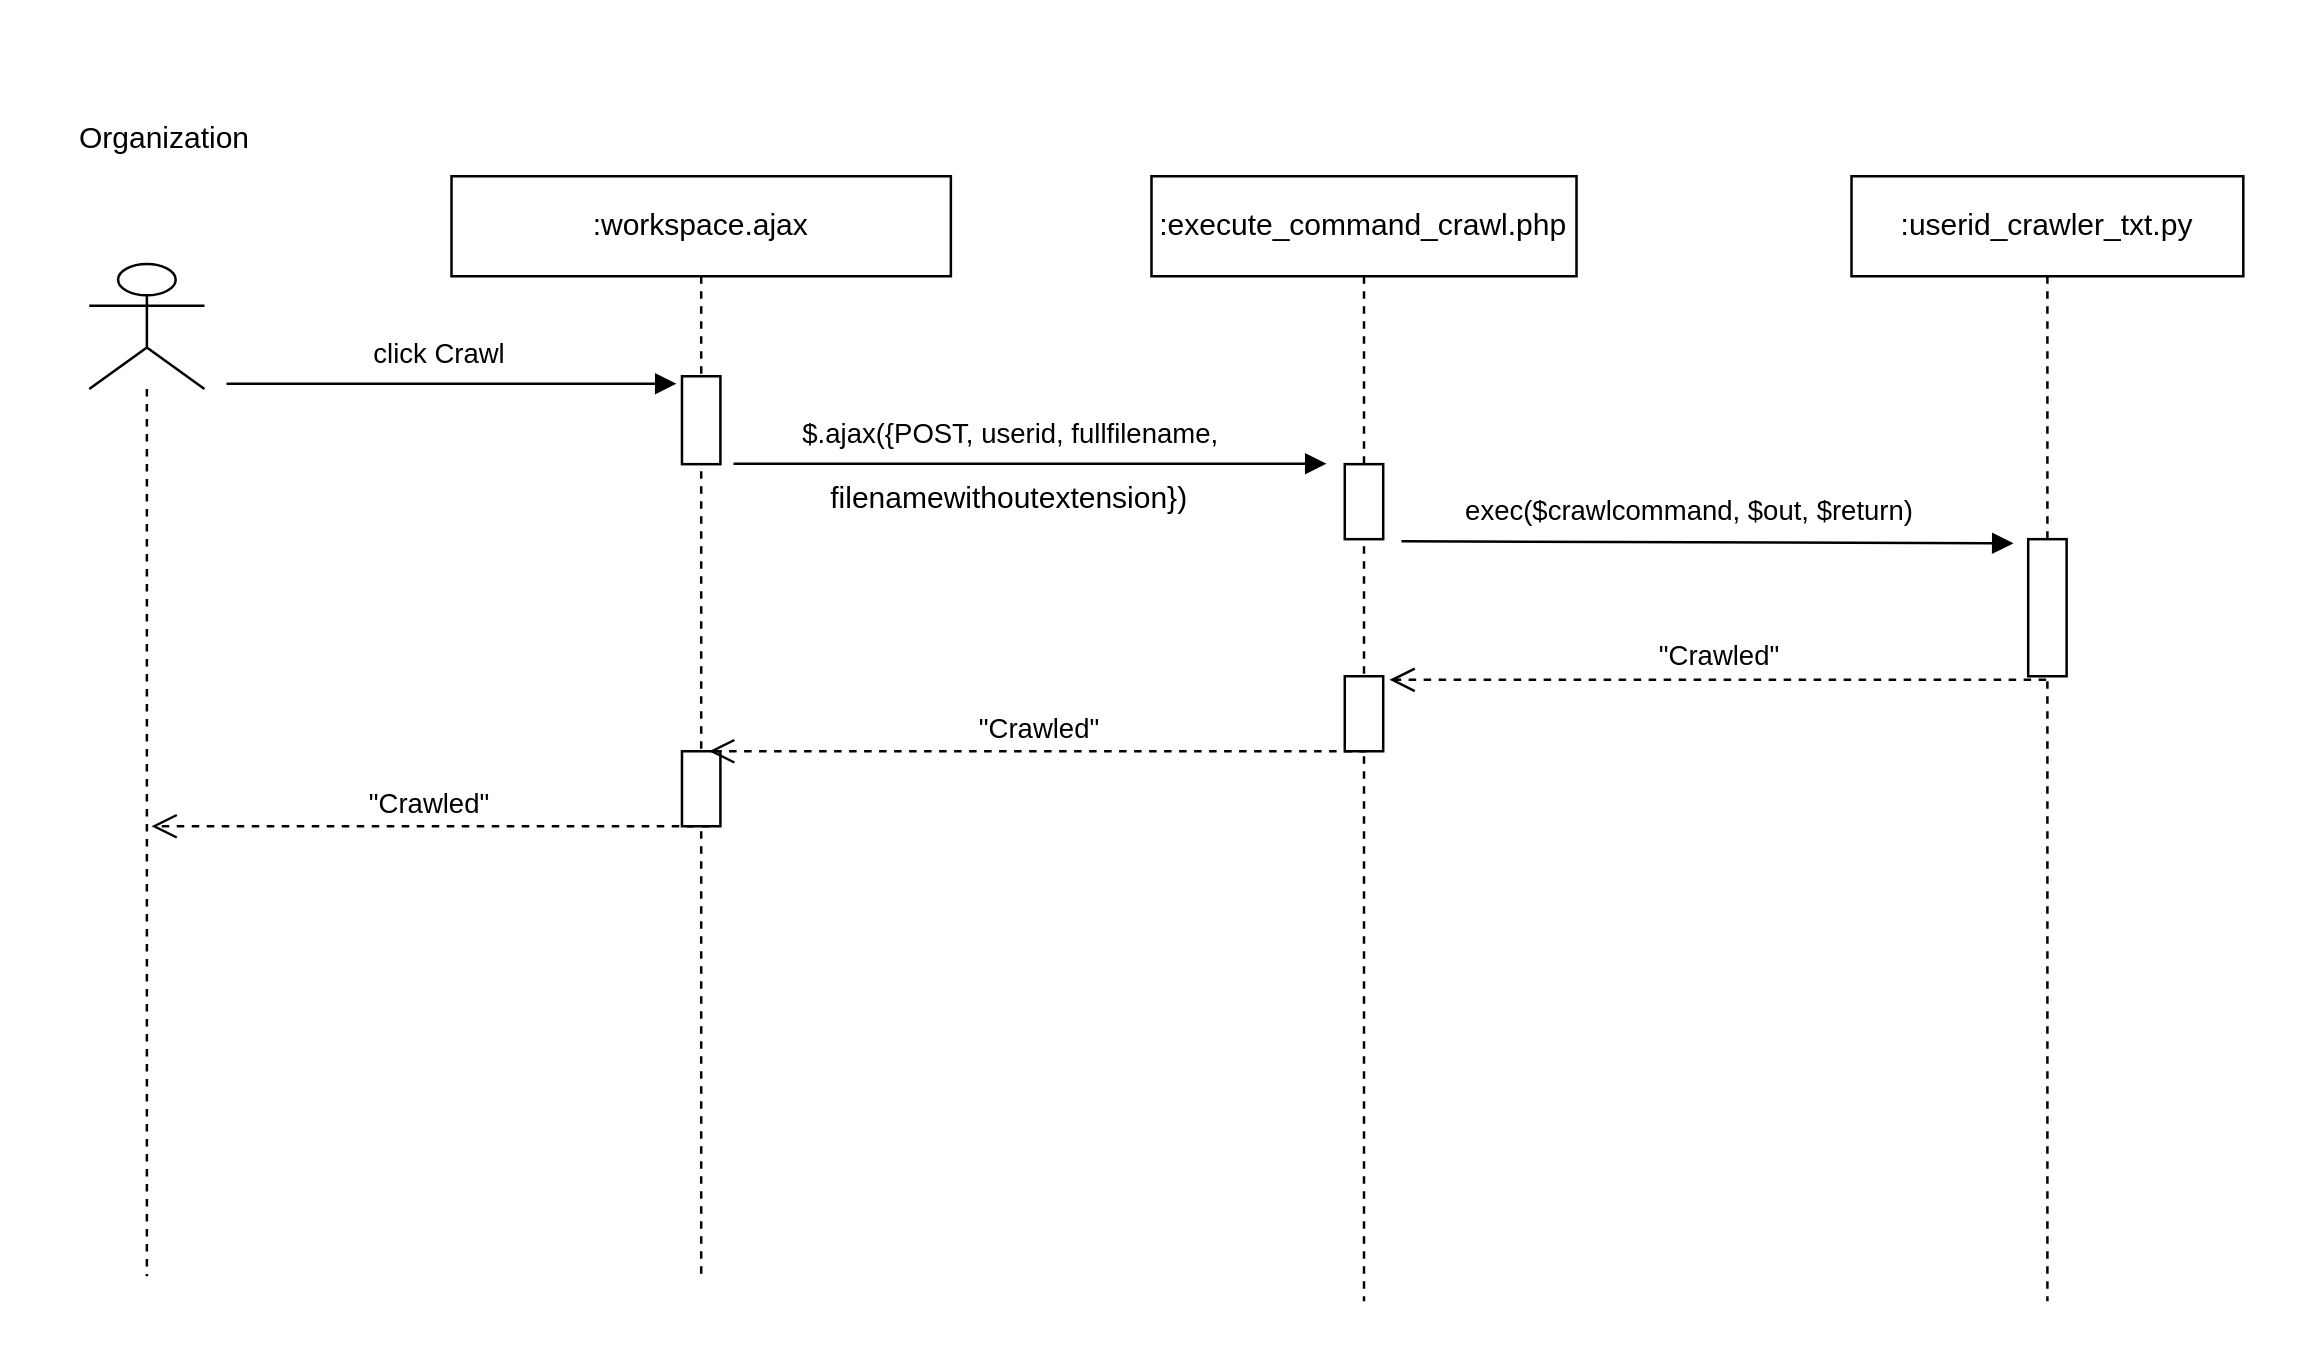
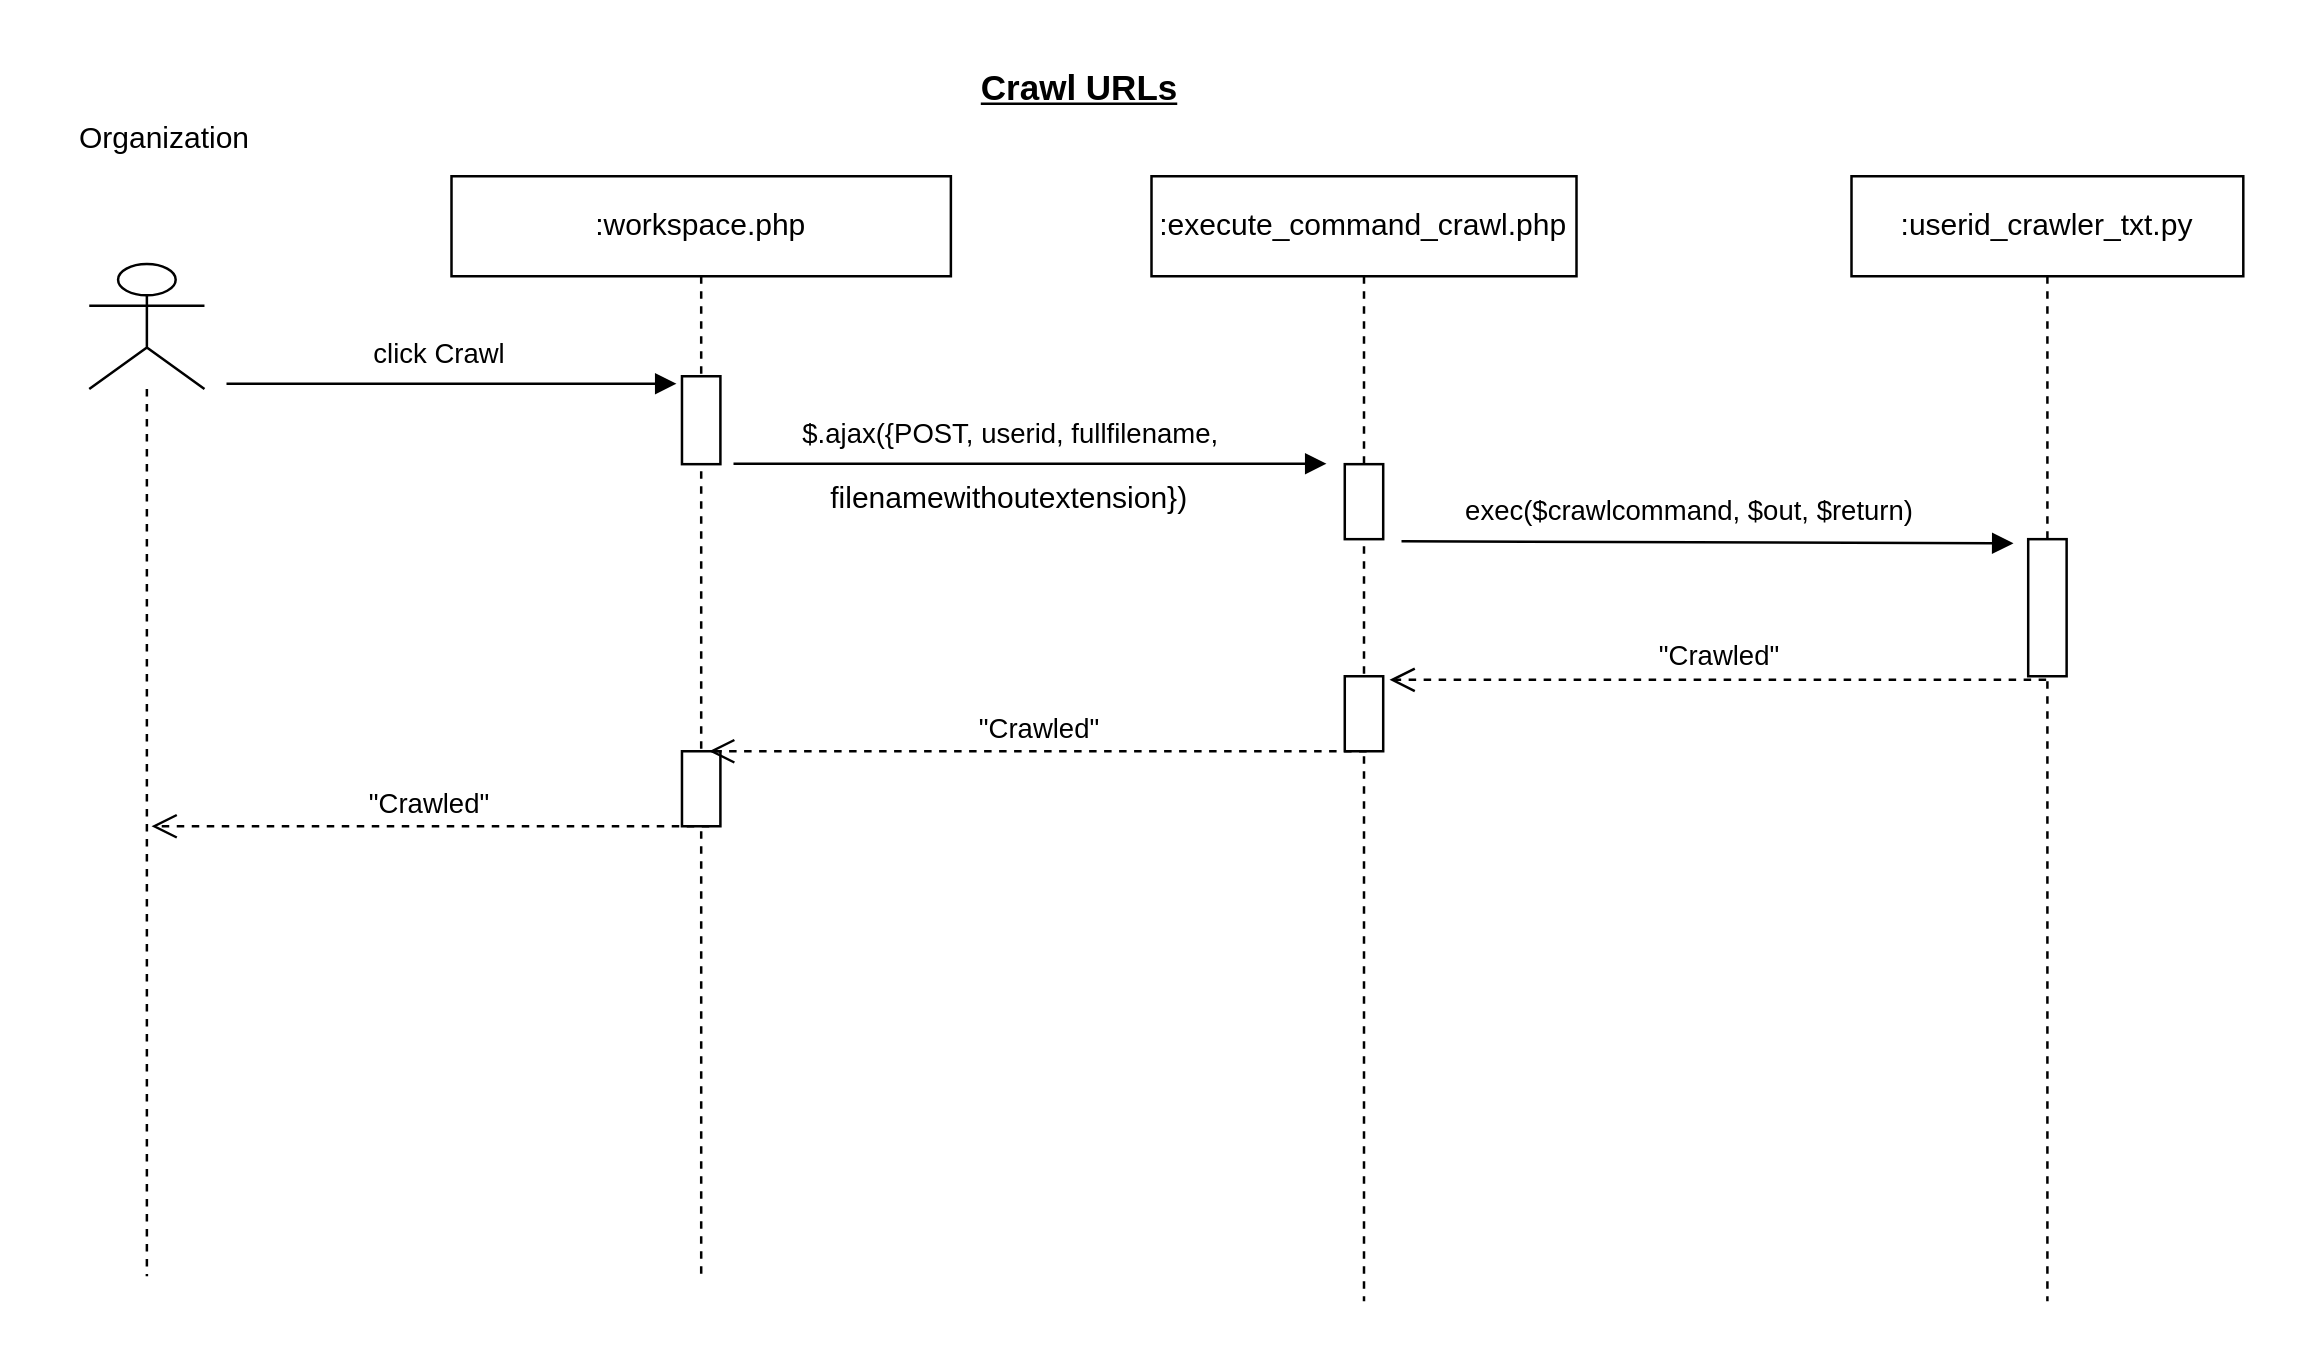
none -> (1078, 89)
(701, 226) -> (701, 226)
